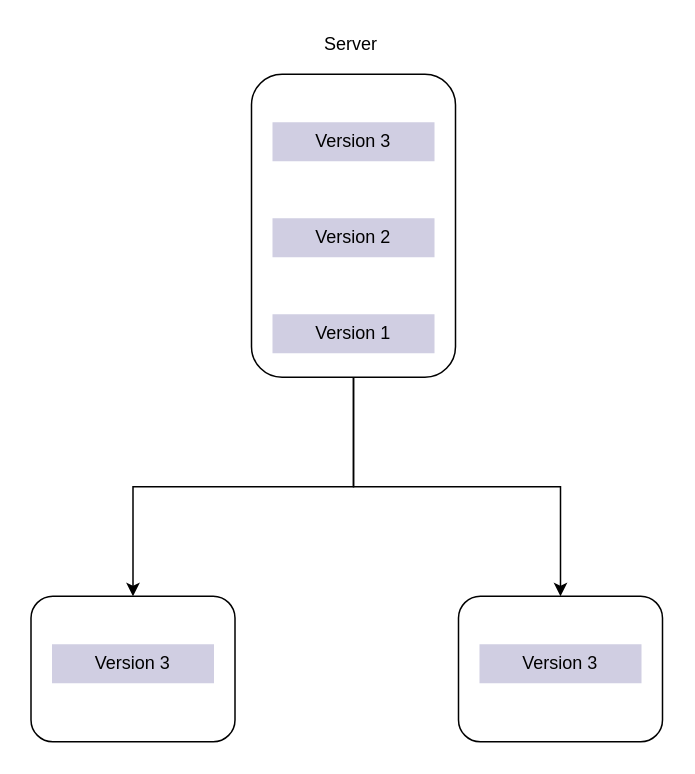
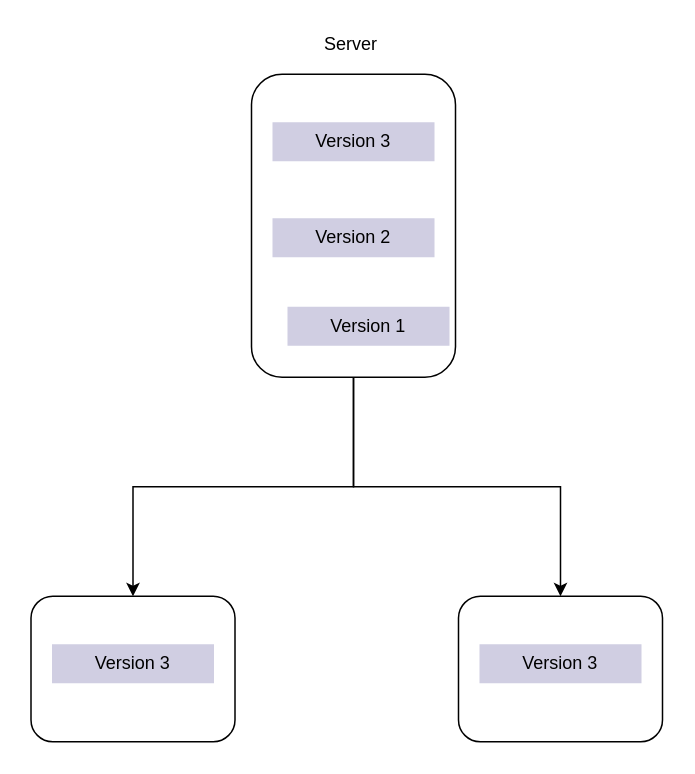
(353, 334) -> (368, 326)
